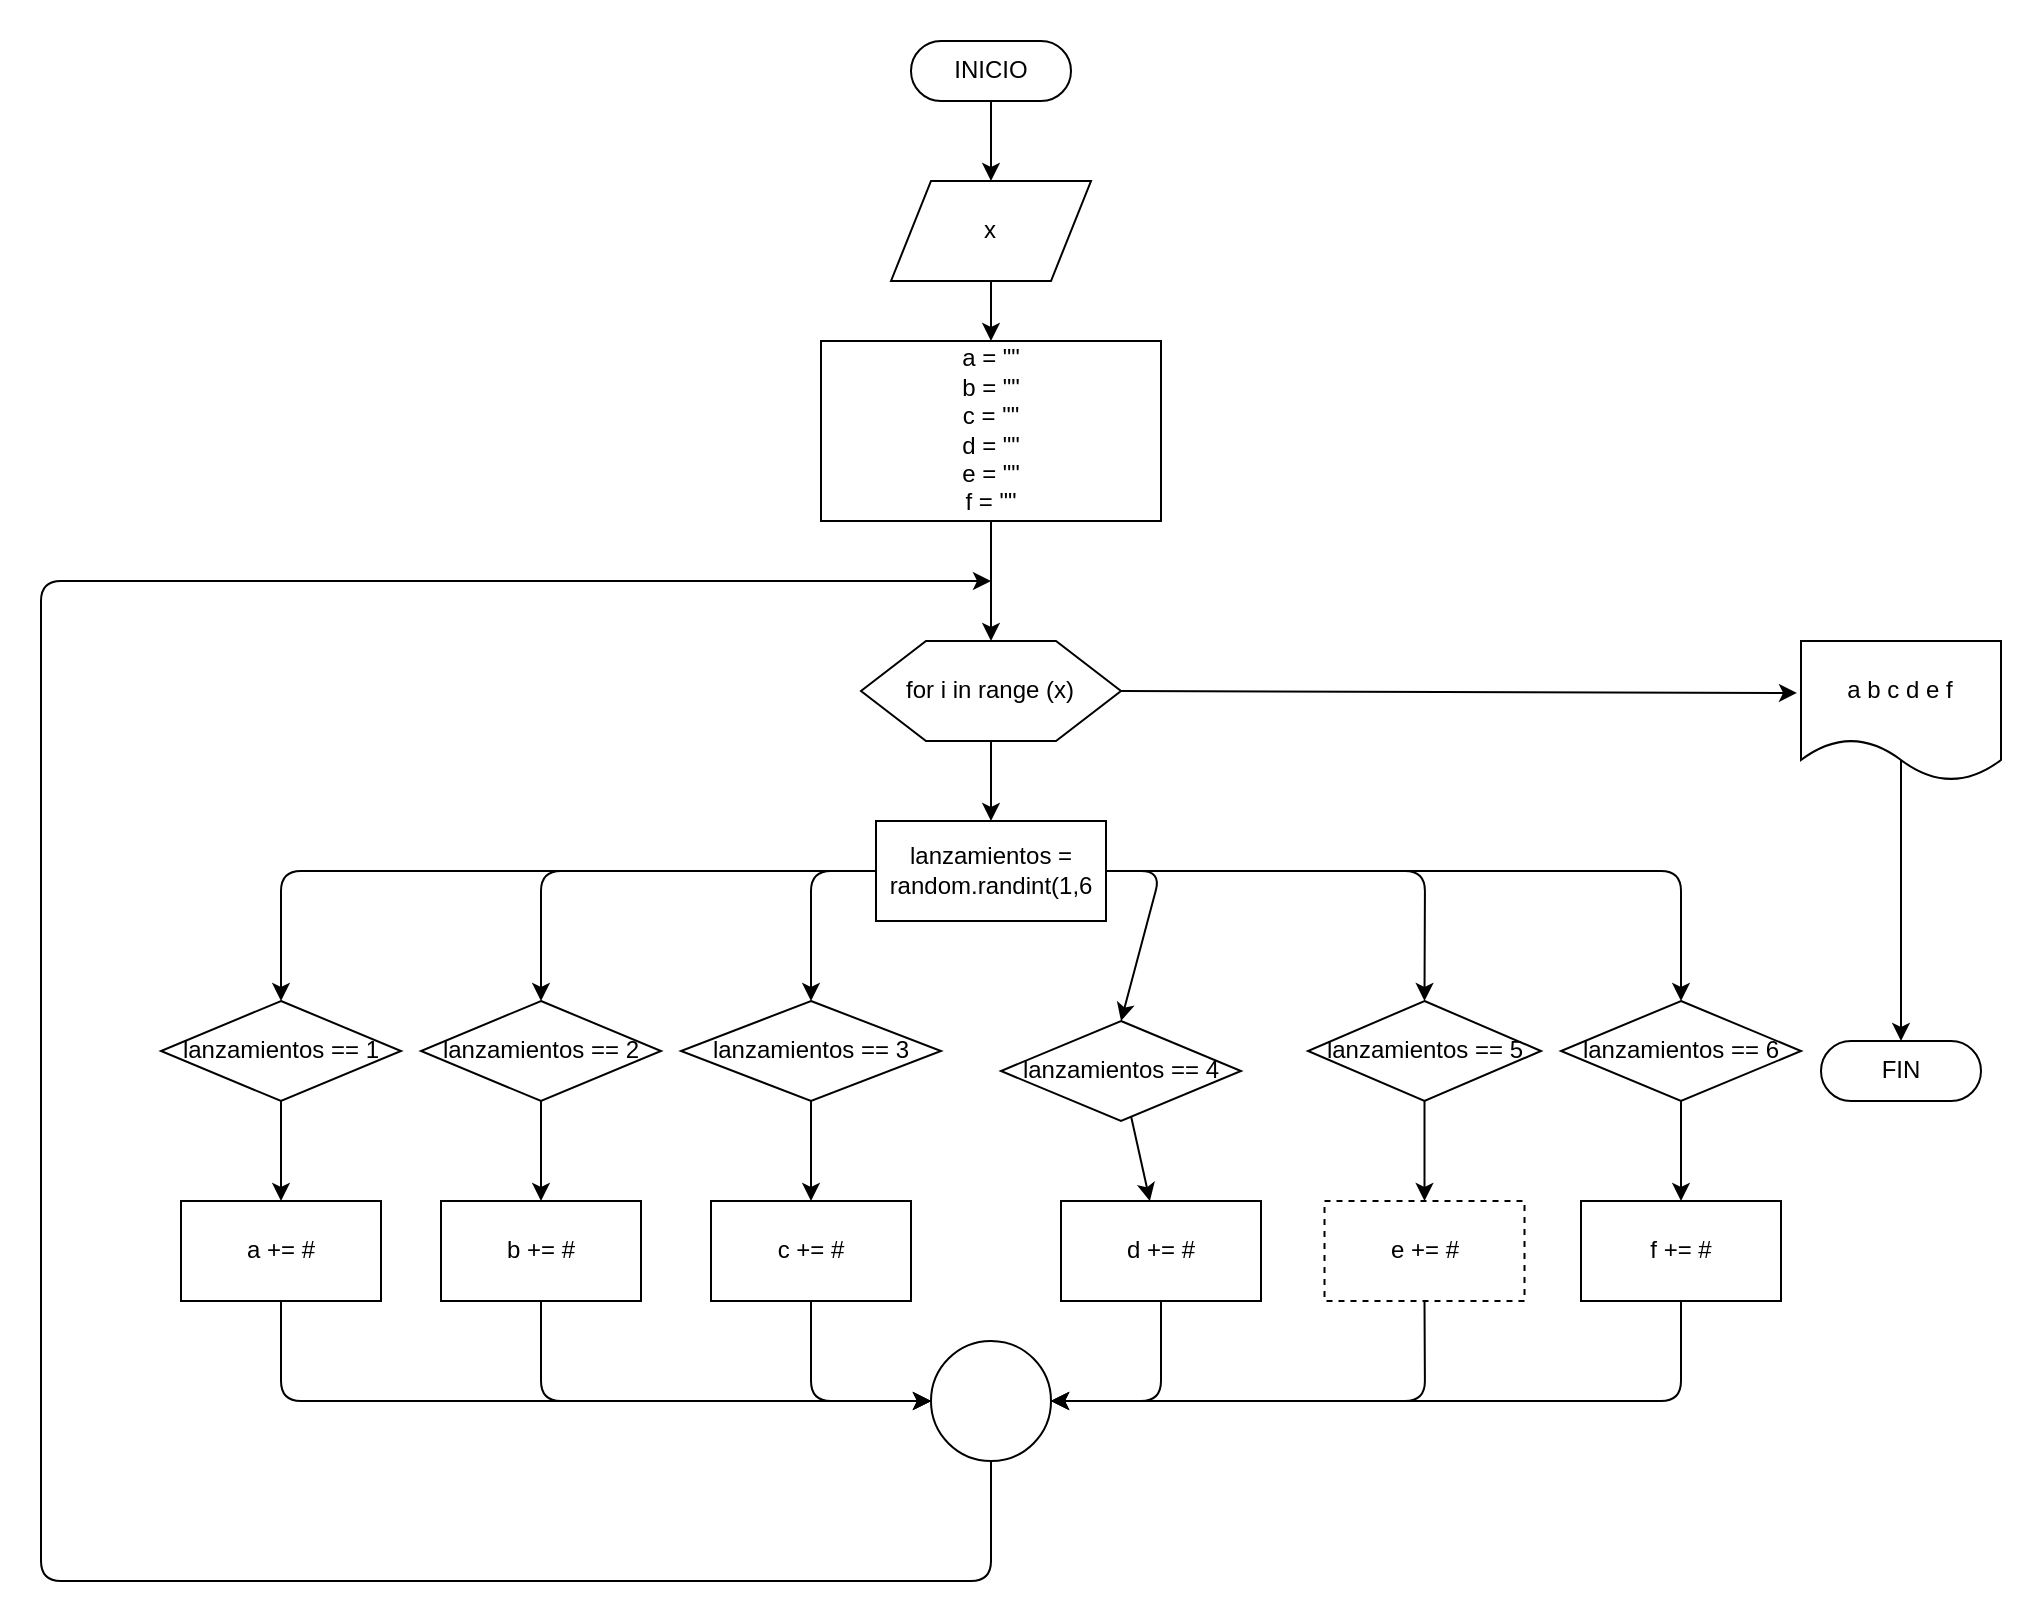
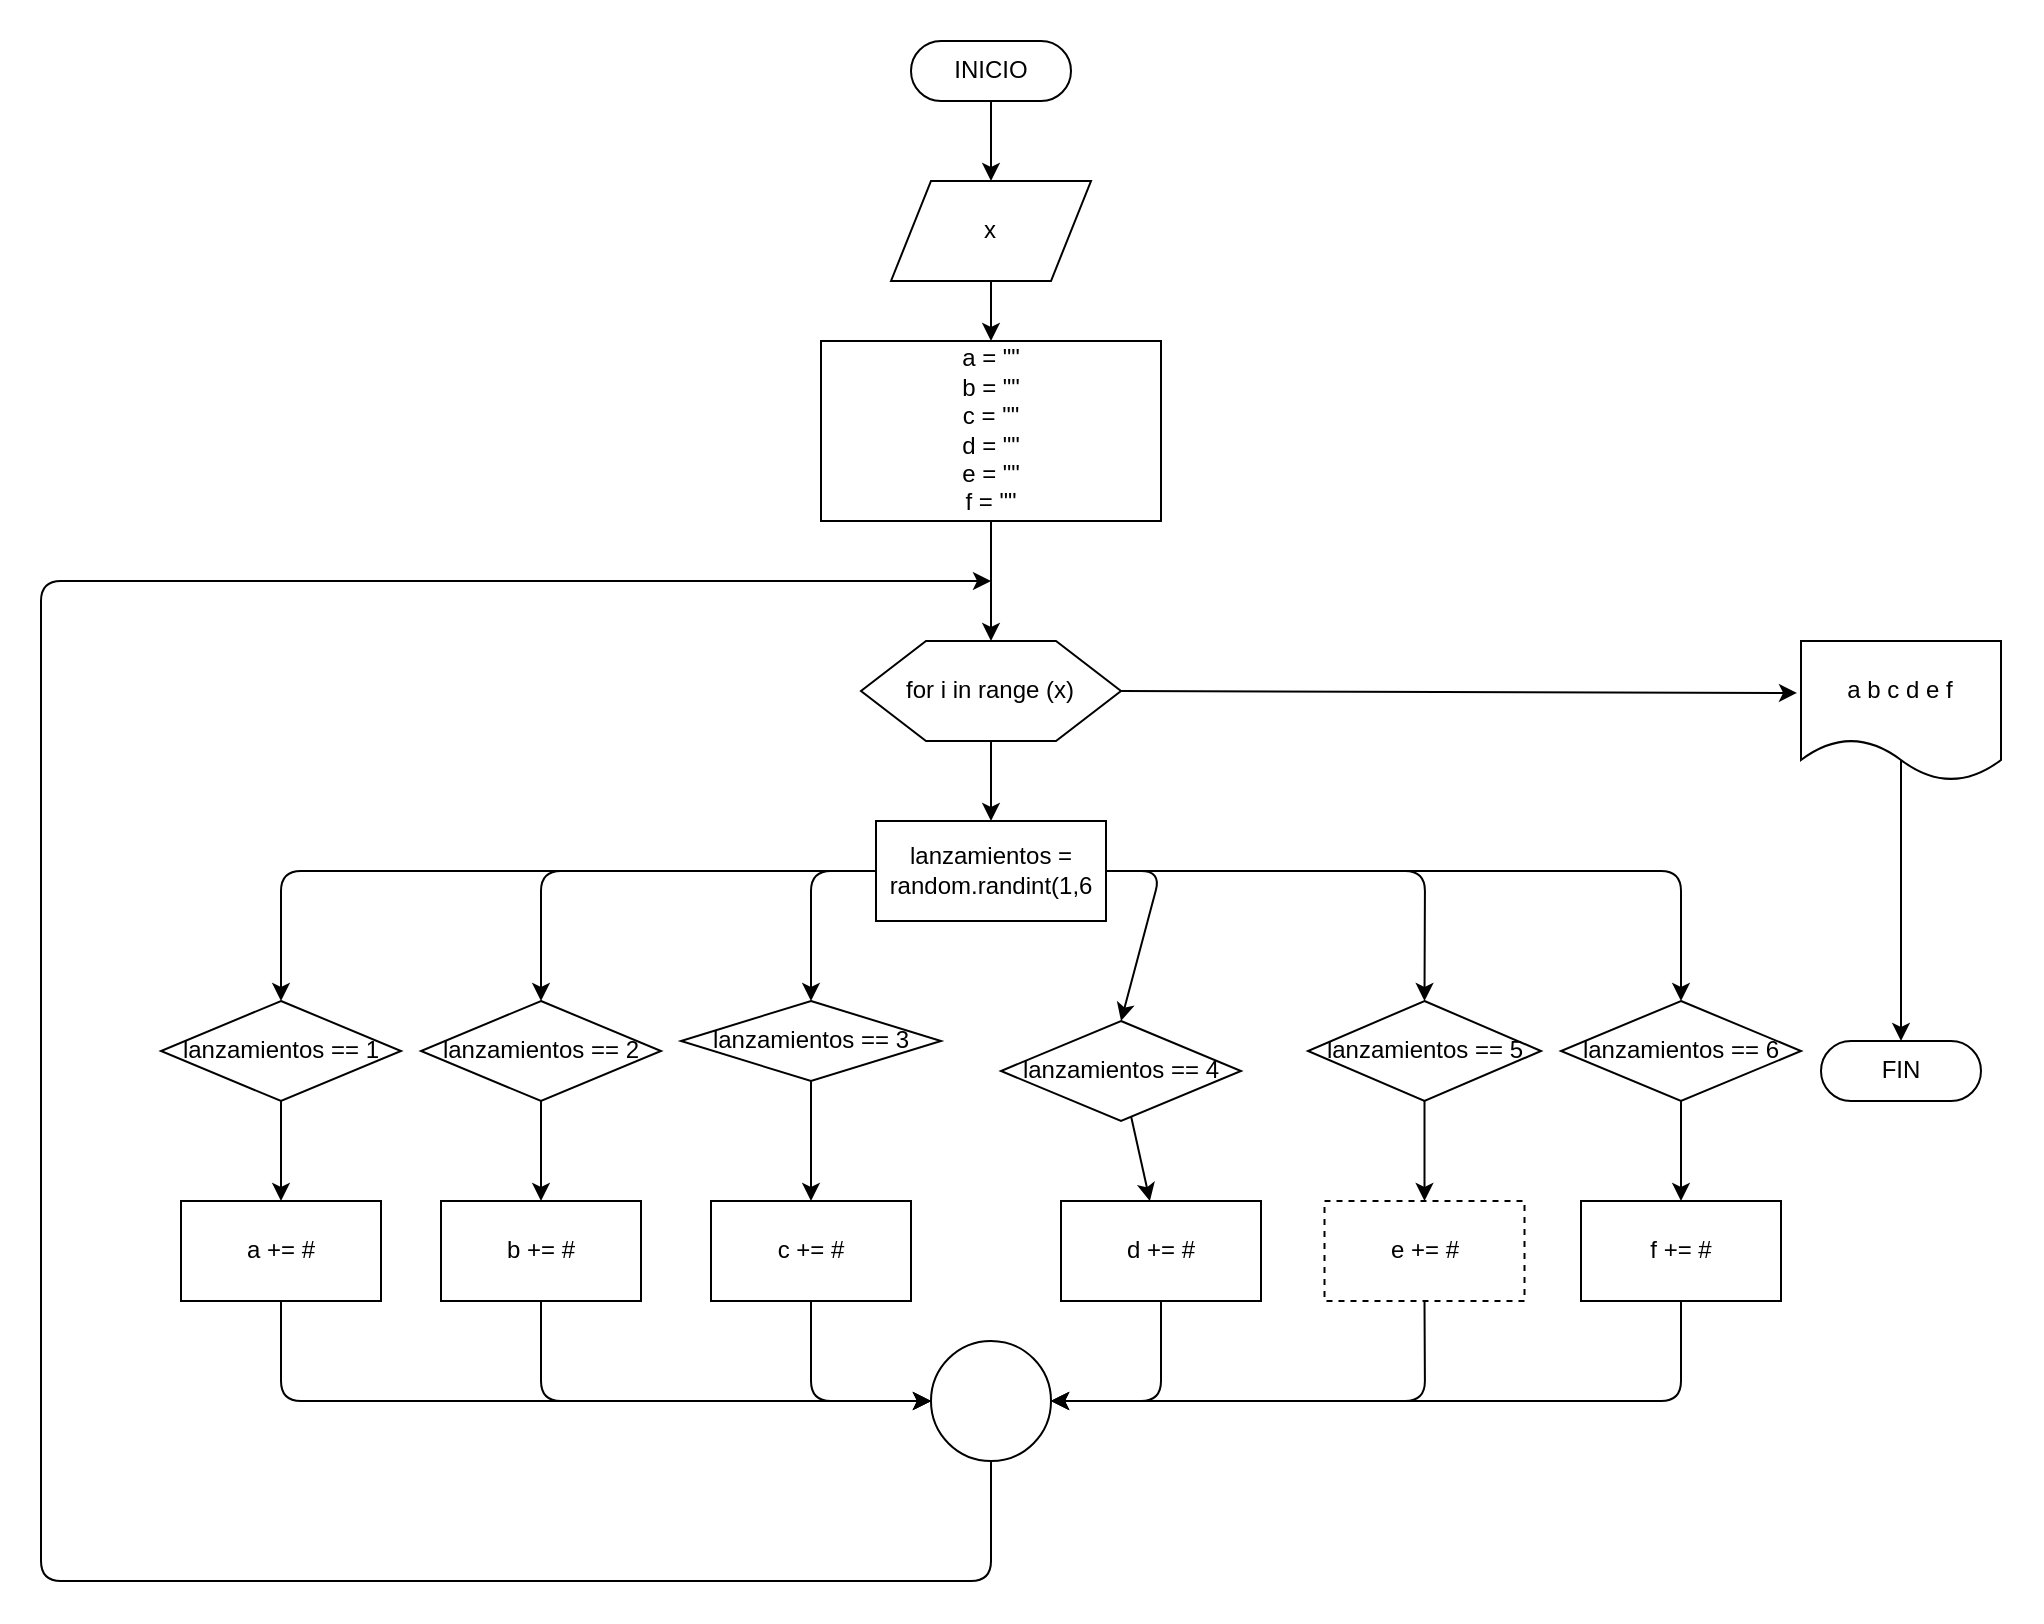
(811, 1051) -> (811, 1041)
